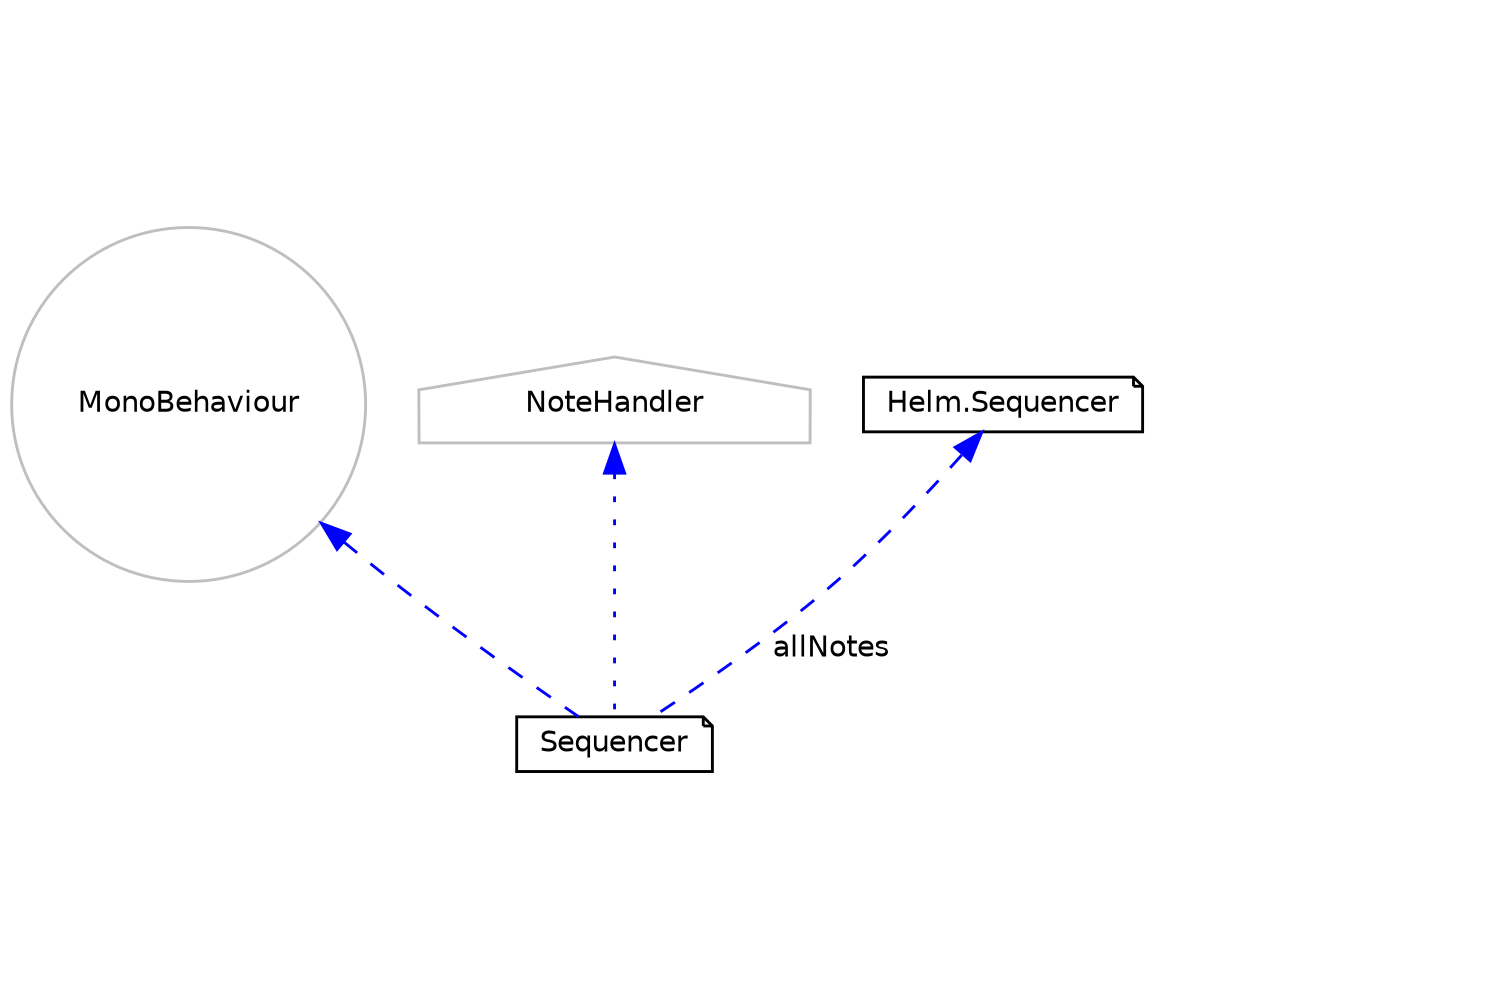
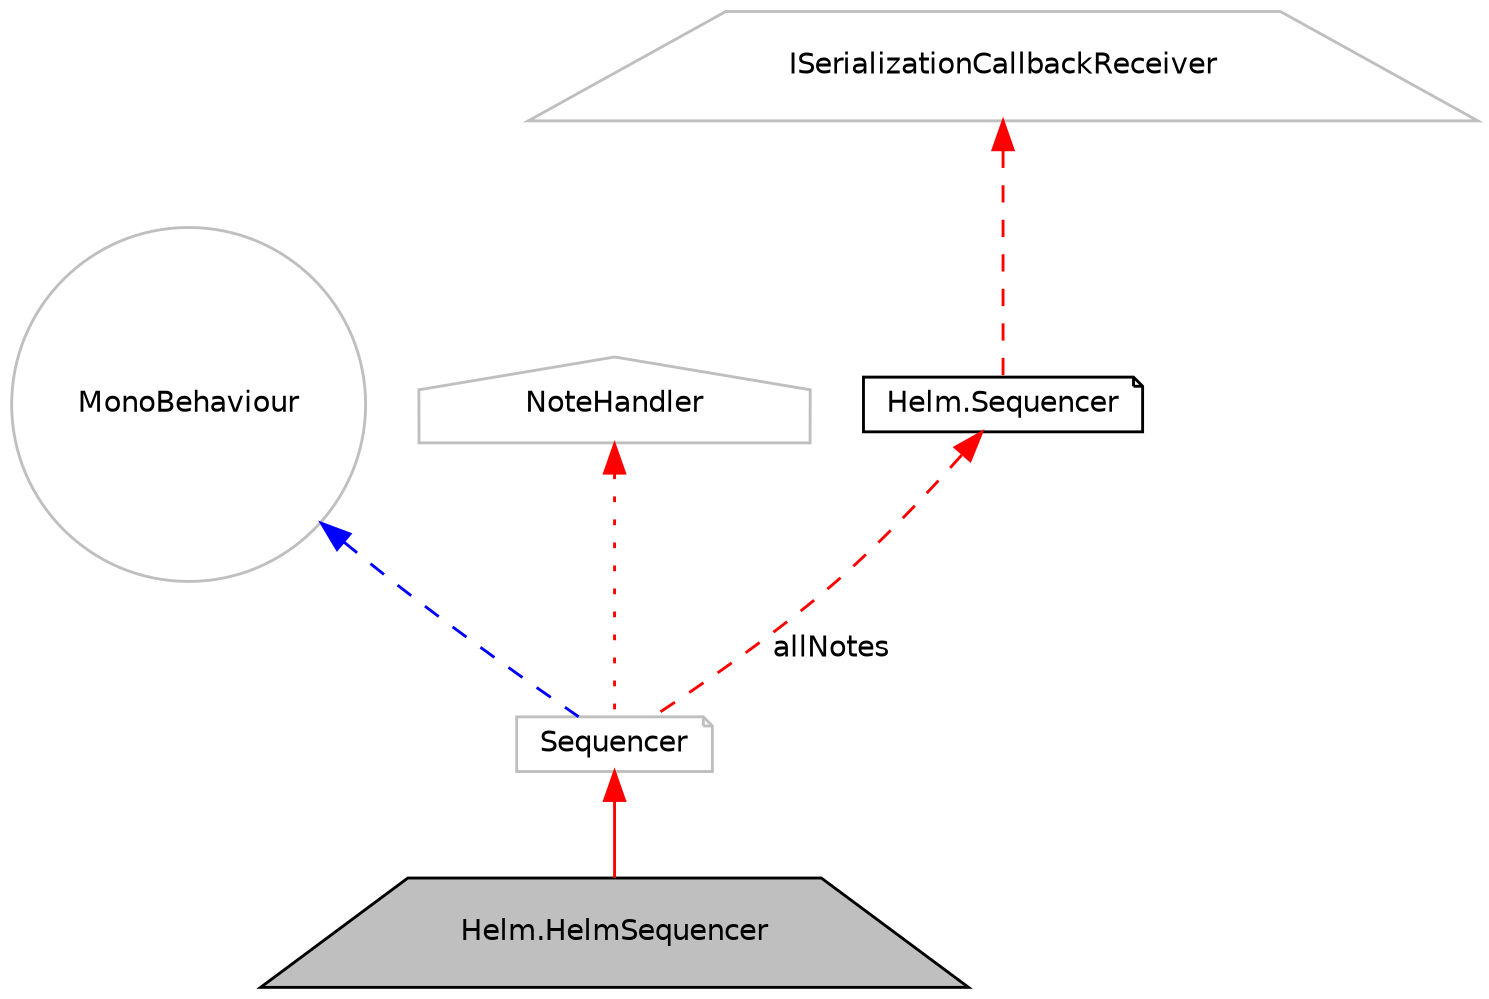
none -> (1003, 66)
(615, 595) -> (615, 595)
(817, 598) -> (817, 598)
(615, 744) -> (615, 744)
none -> (615, 933)
